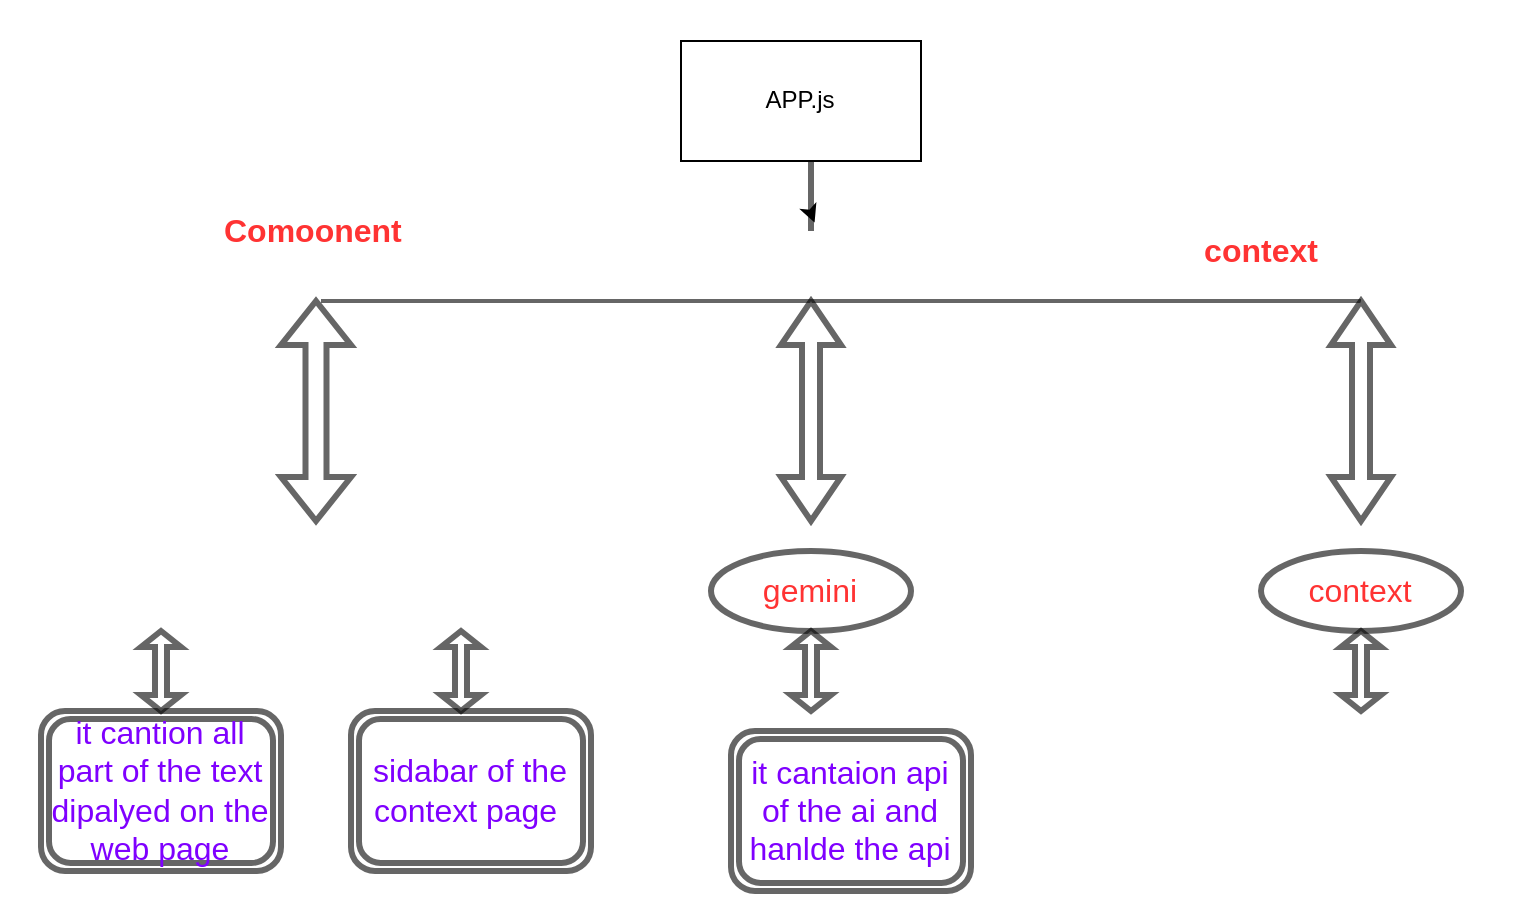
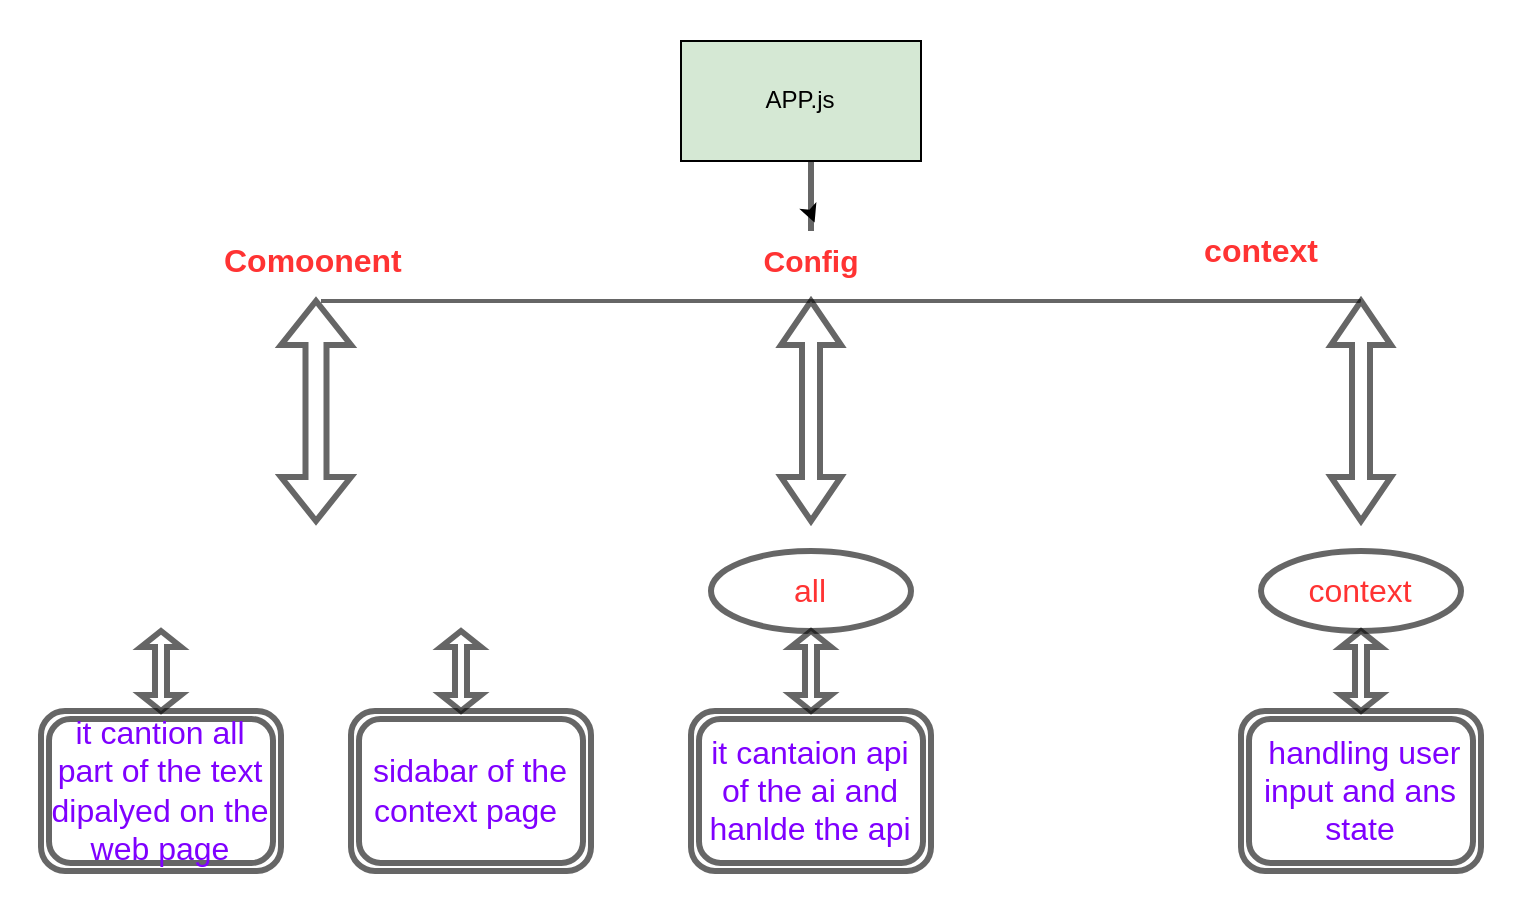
(801, 101) -> (801, 101)
(331, 231) -> (331, 261)
none -> (811, 261)
(811, 591) -> (811, 591)
none -> (1361, 791)
(851, 811) -> (811, 791)
